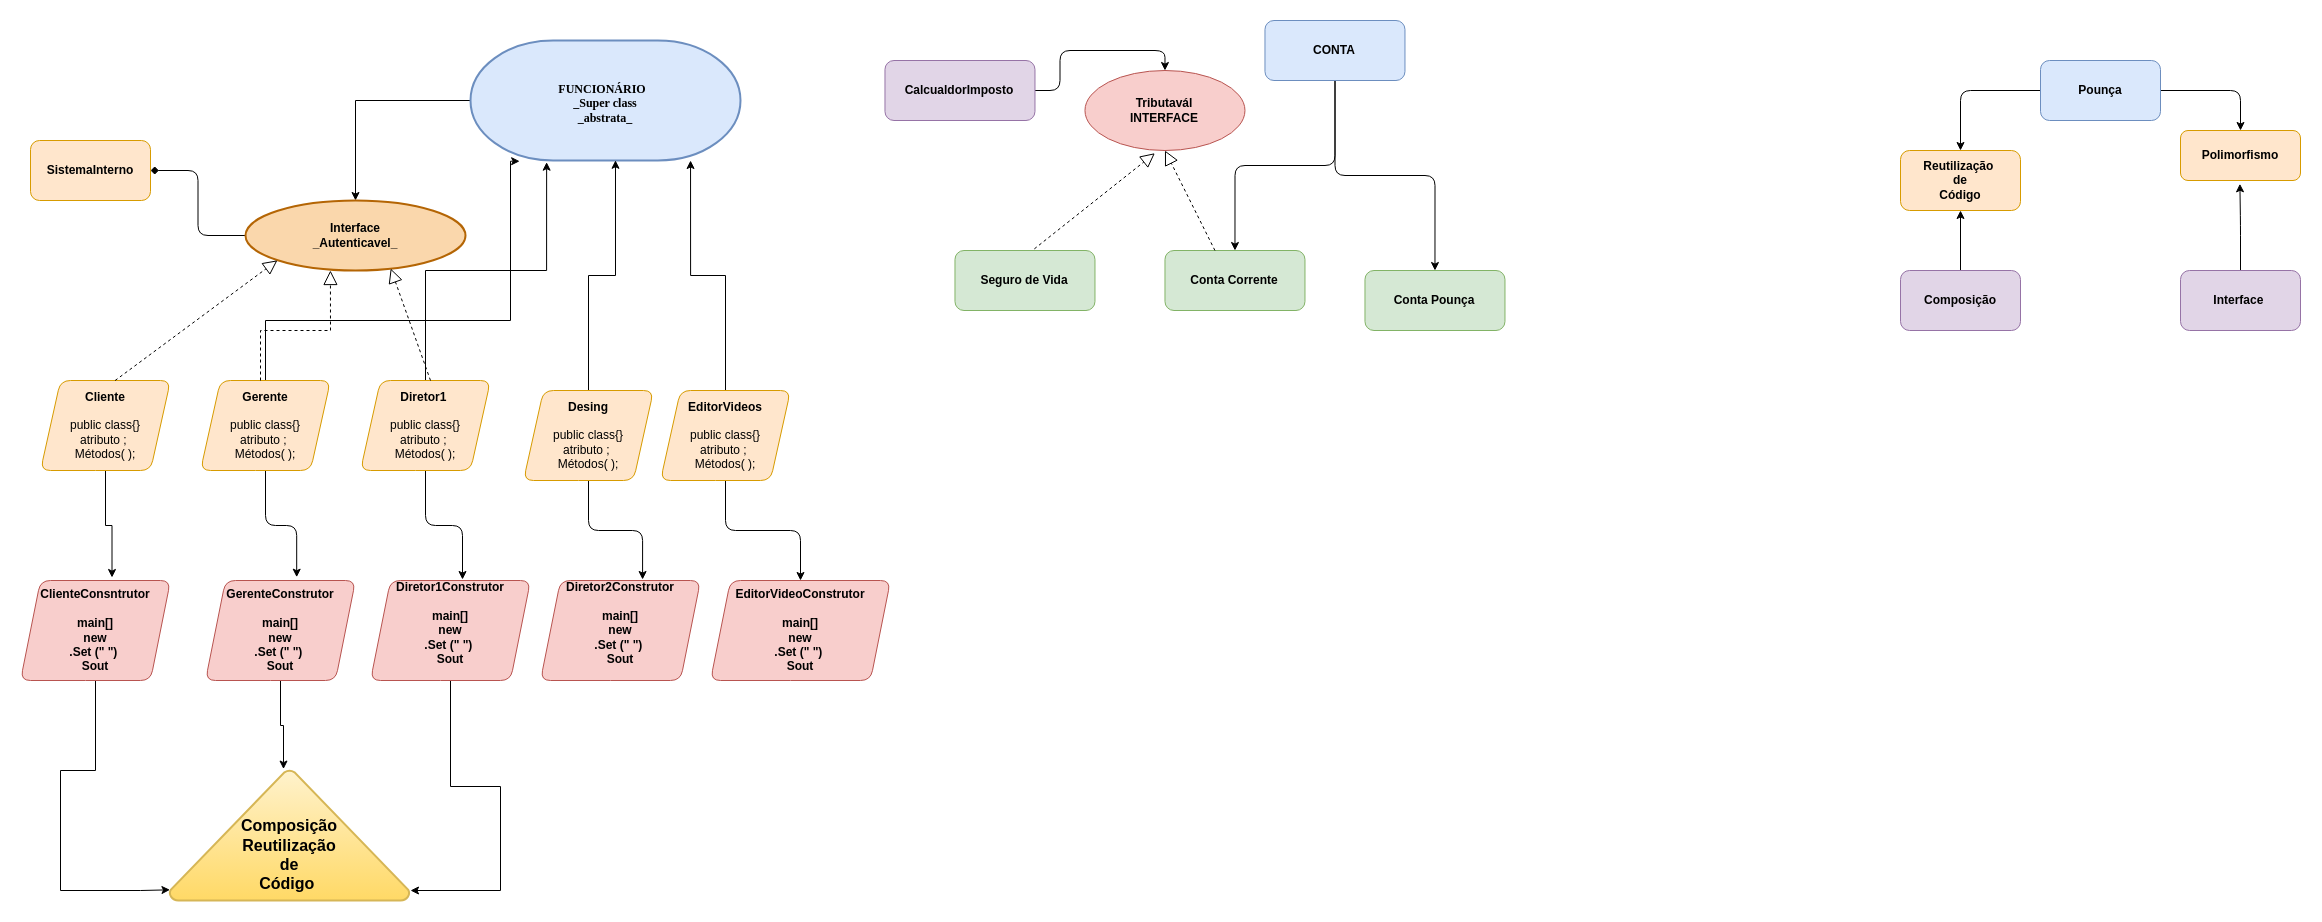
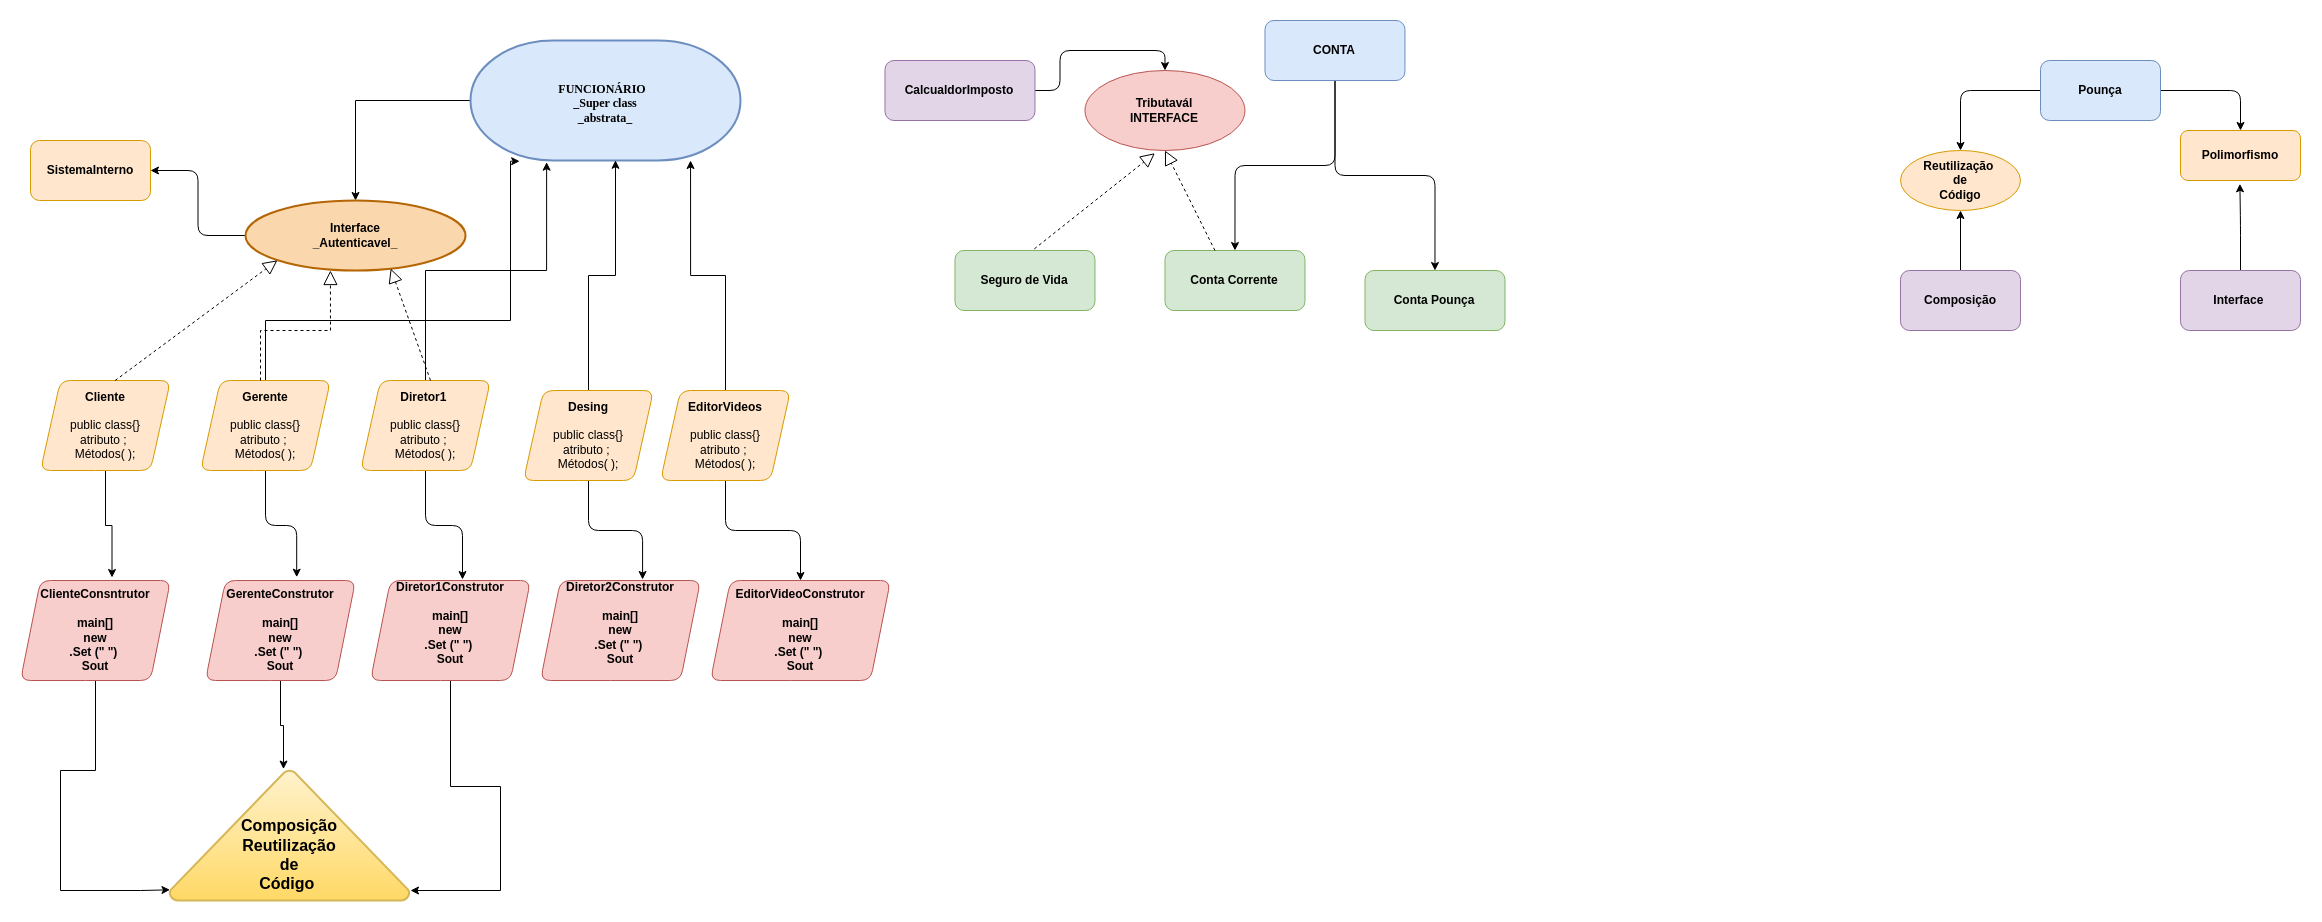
(159, 171) -> (158, 171)
(1961, 181) -> (1961, 181)
